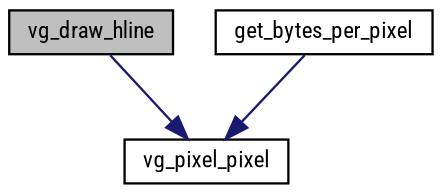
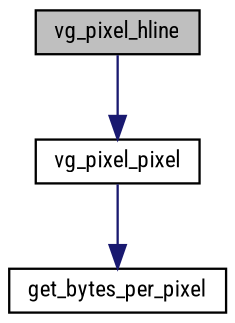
(91, 32) -> (118, 32)
(273, 89) -> (118, 214)
